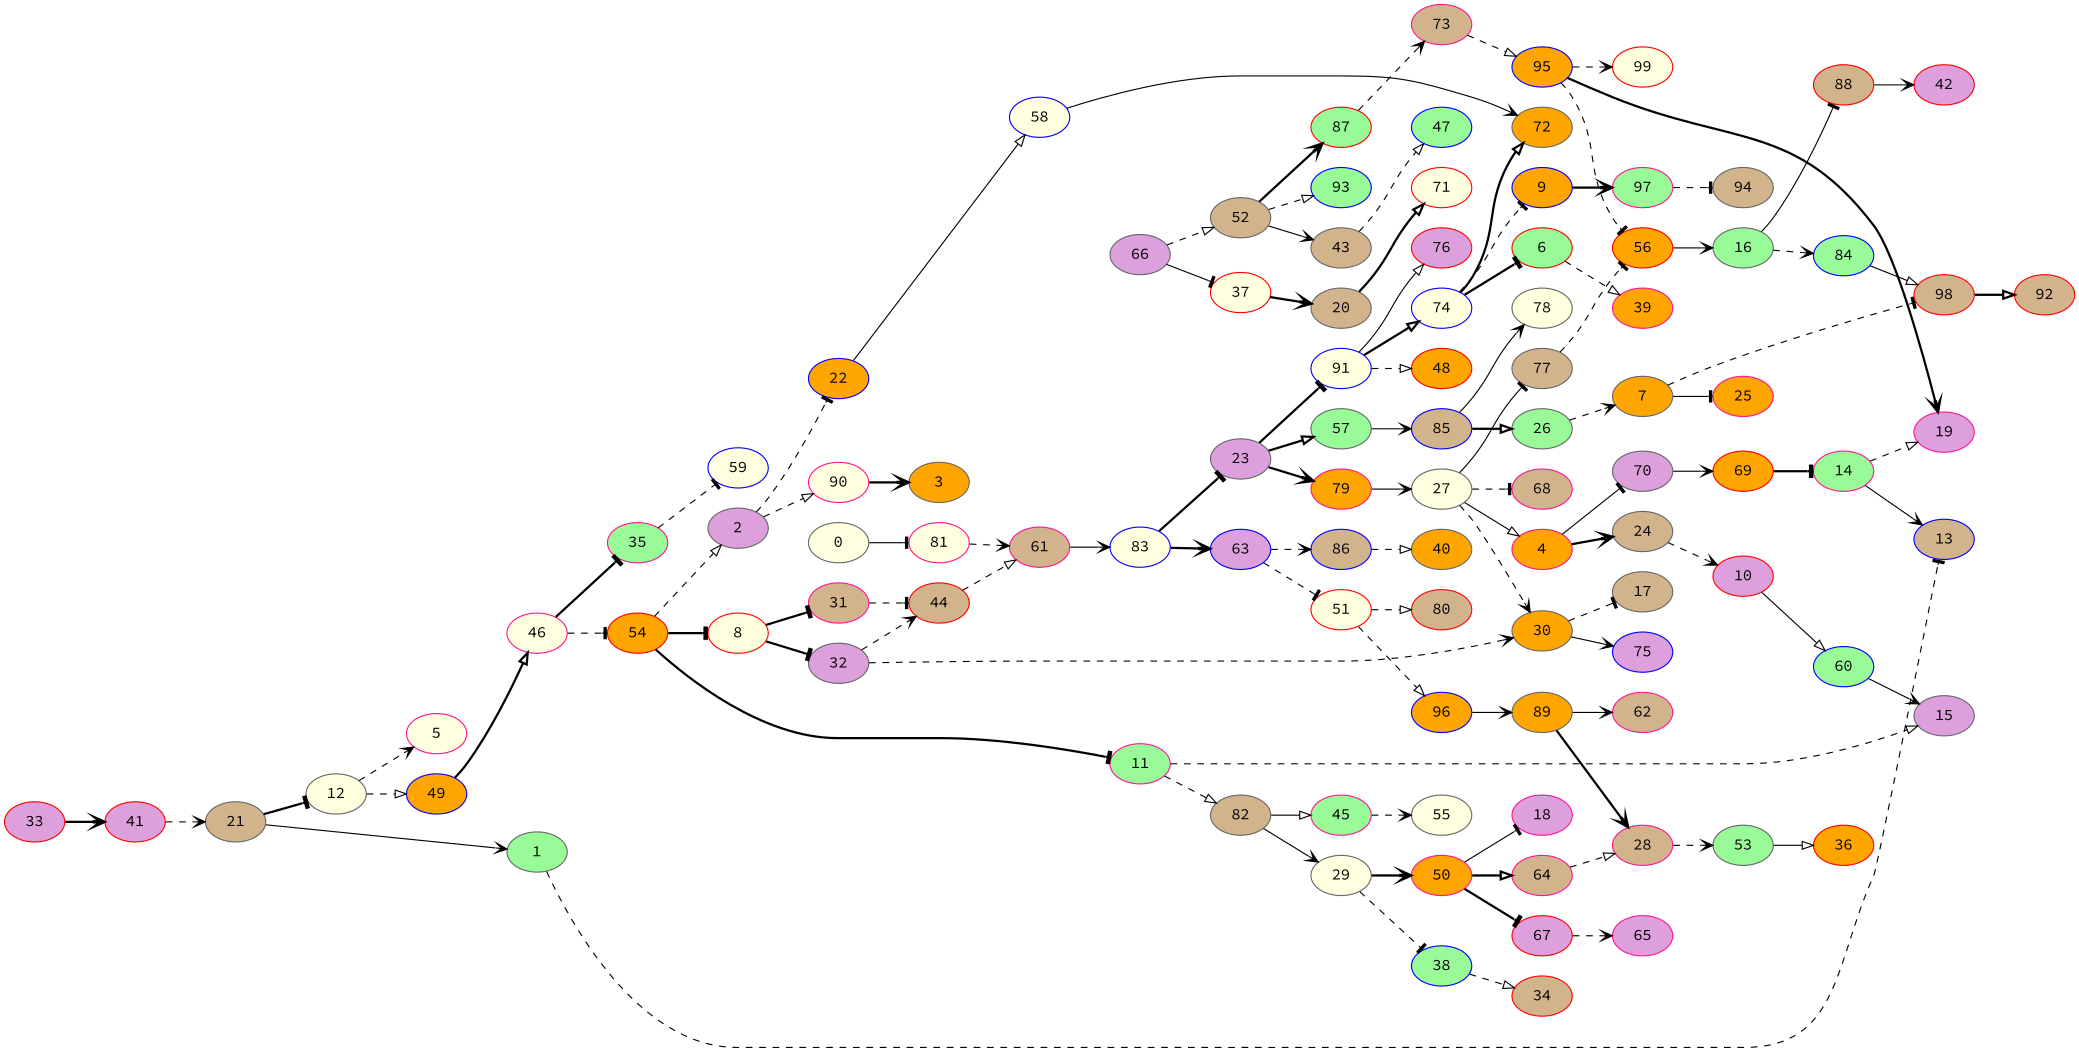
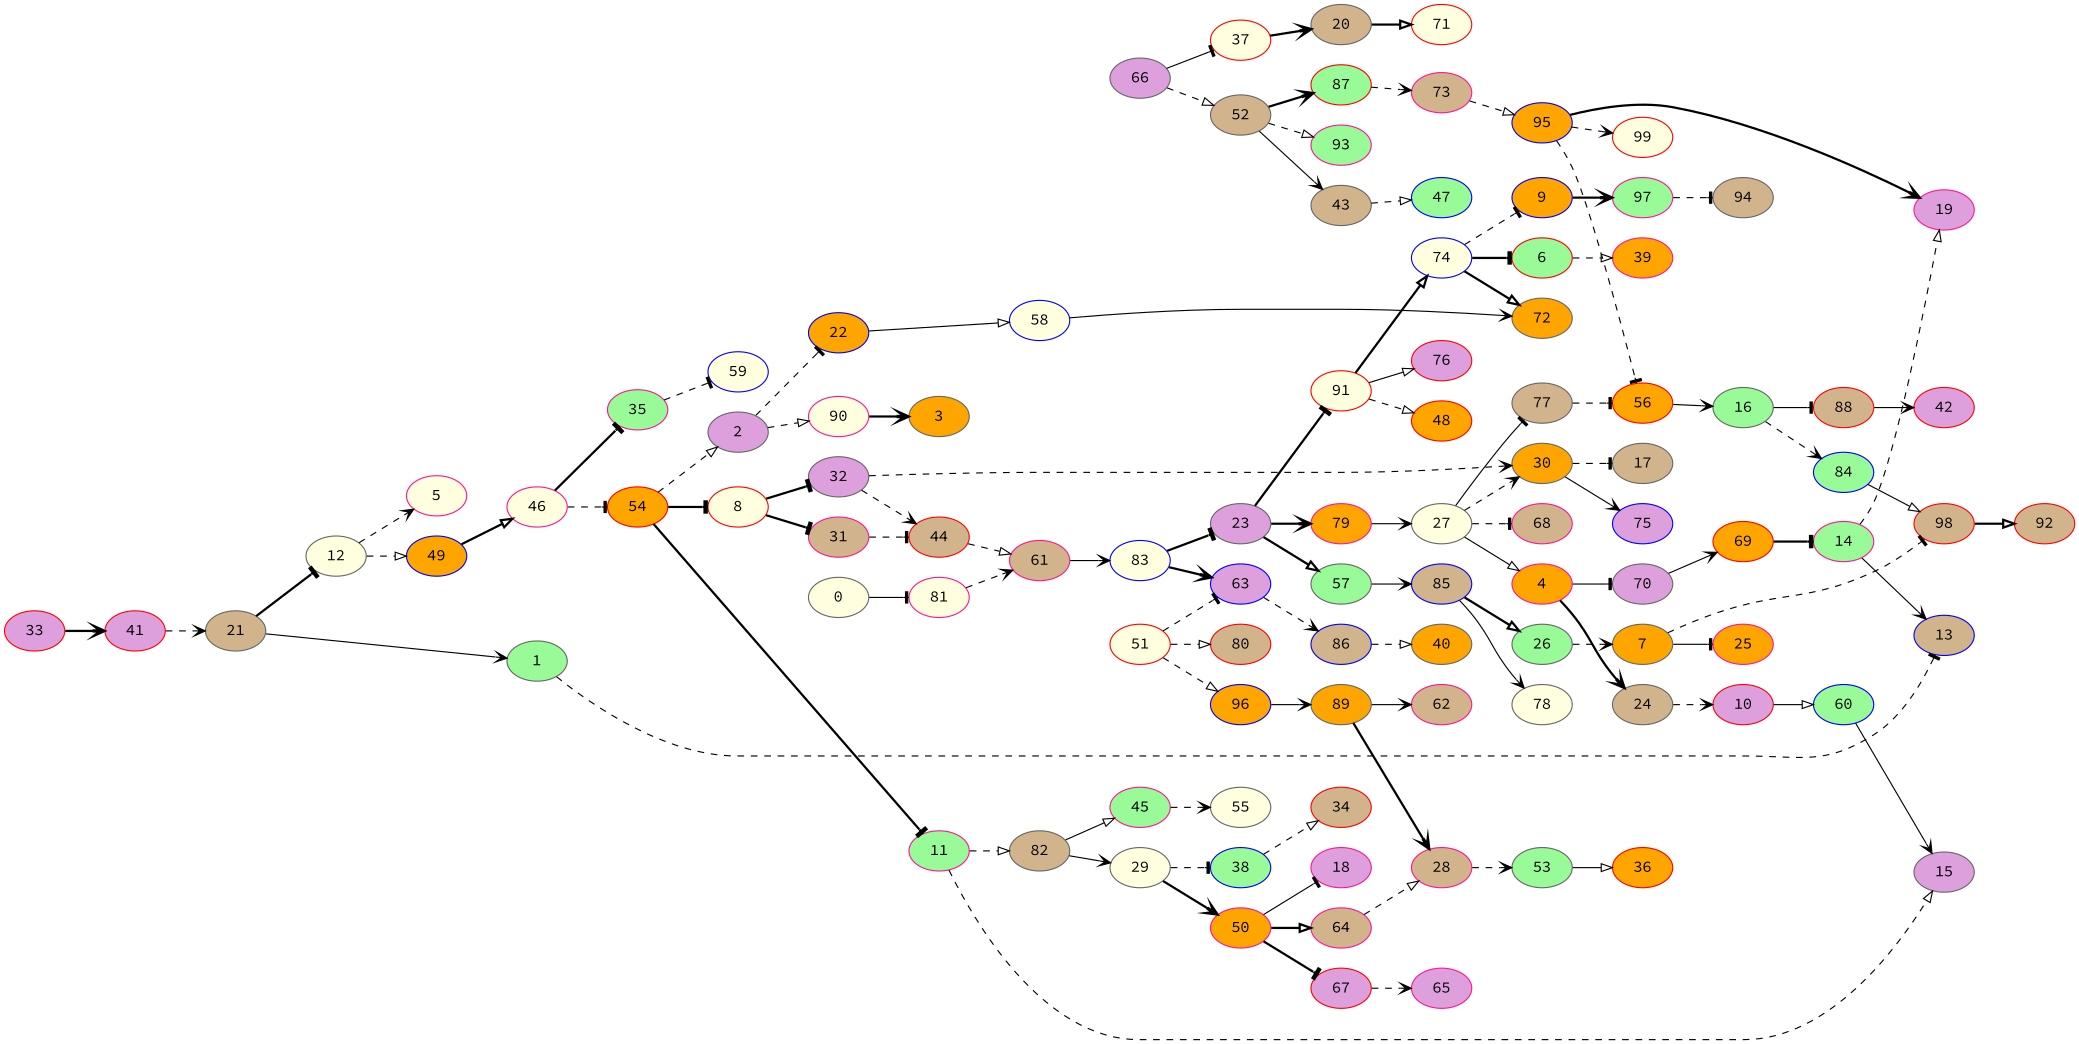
(1341, 188) -> (1341, 145)
(1341, 368) -> (1341, 391)
(1288, 578) -> (1188, 616)
